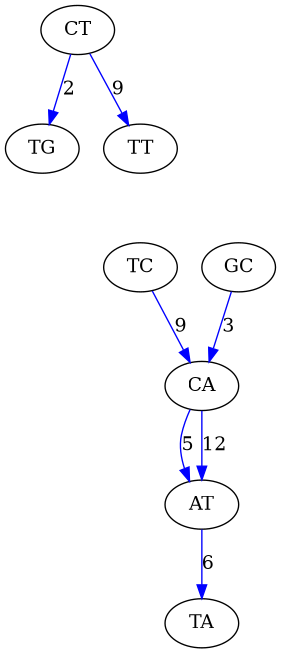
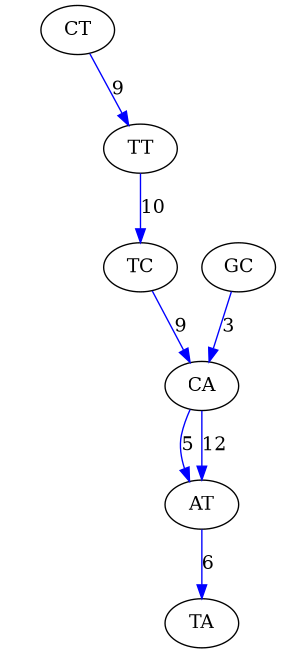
(42, 149) -> none
none -> (140, 201)
